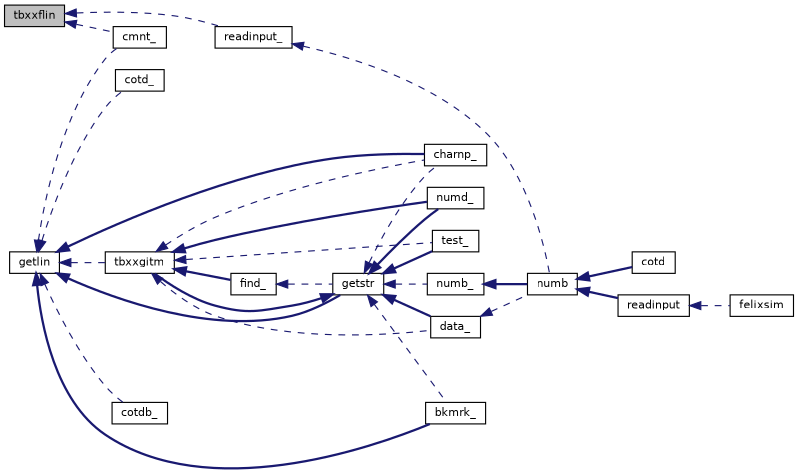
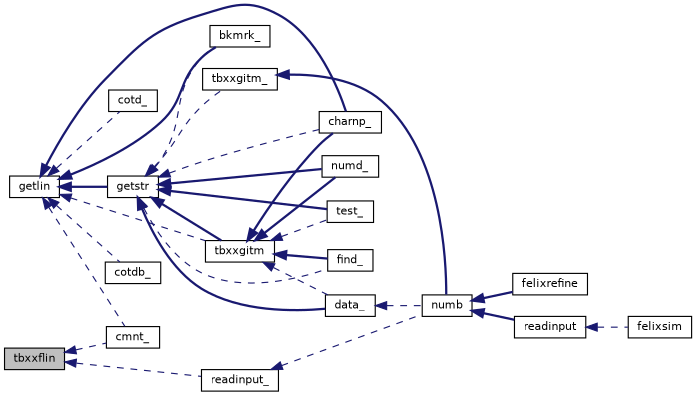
(291, 191) -> (290, 179)
(654, 263) -> (550, 284)
(310, 284) -> (221, 279)
(456, 284) -> (240, 79)
